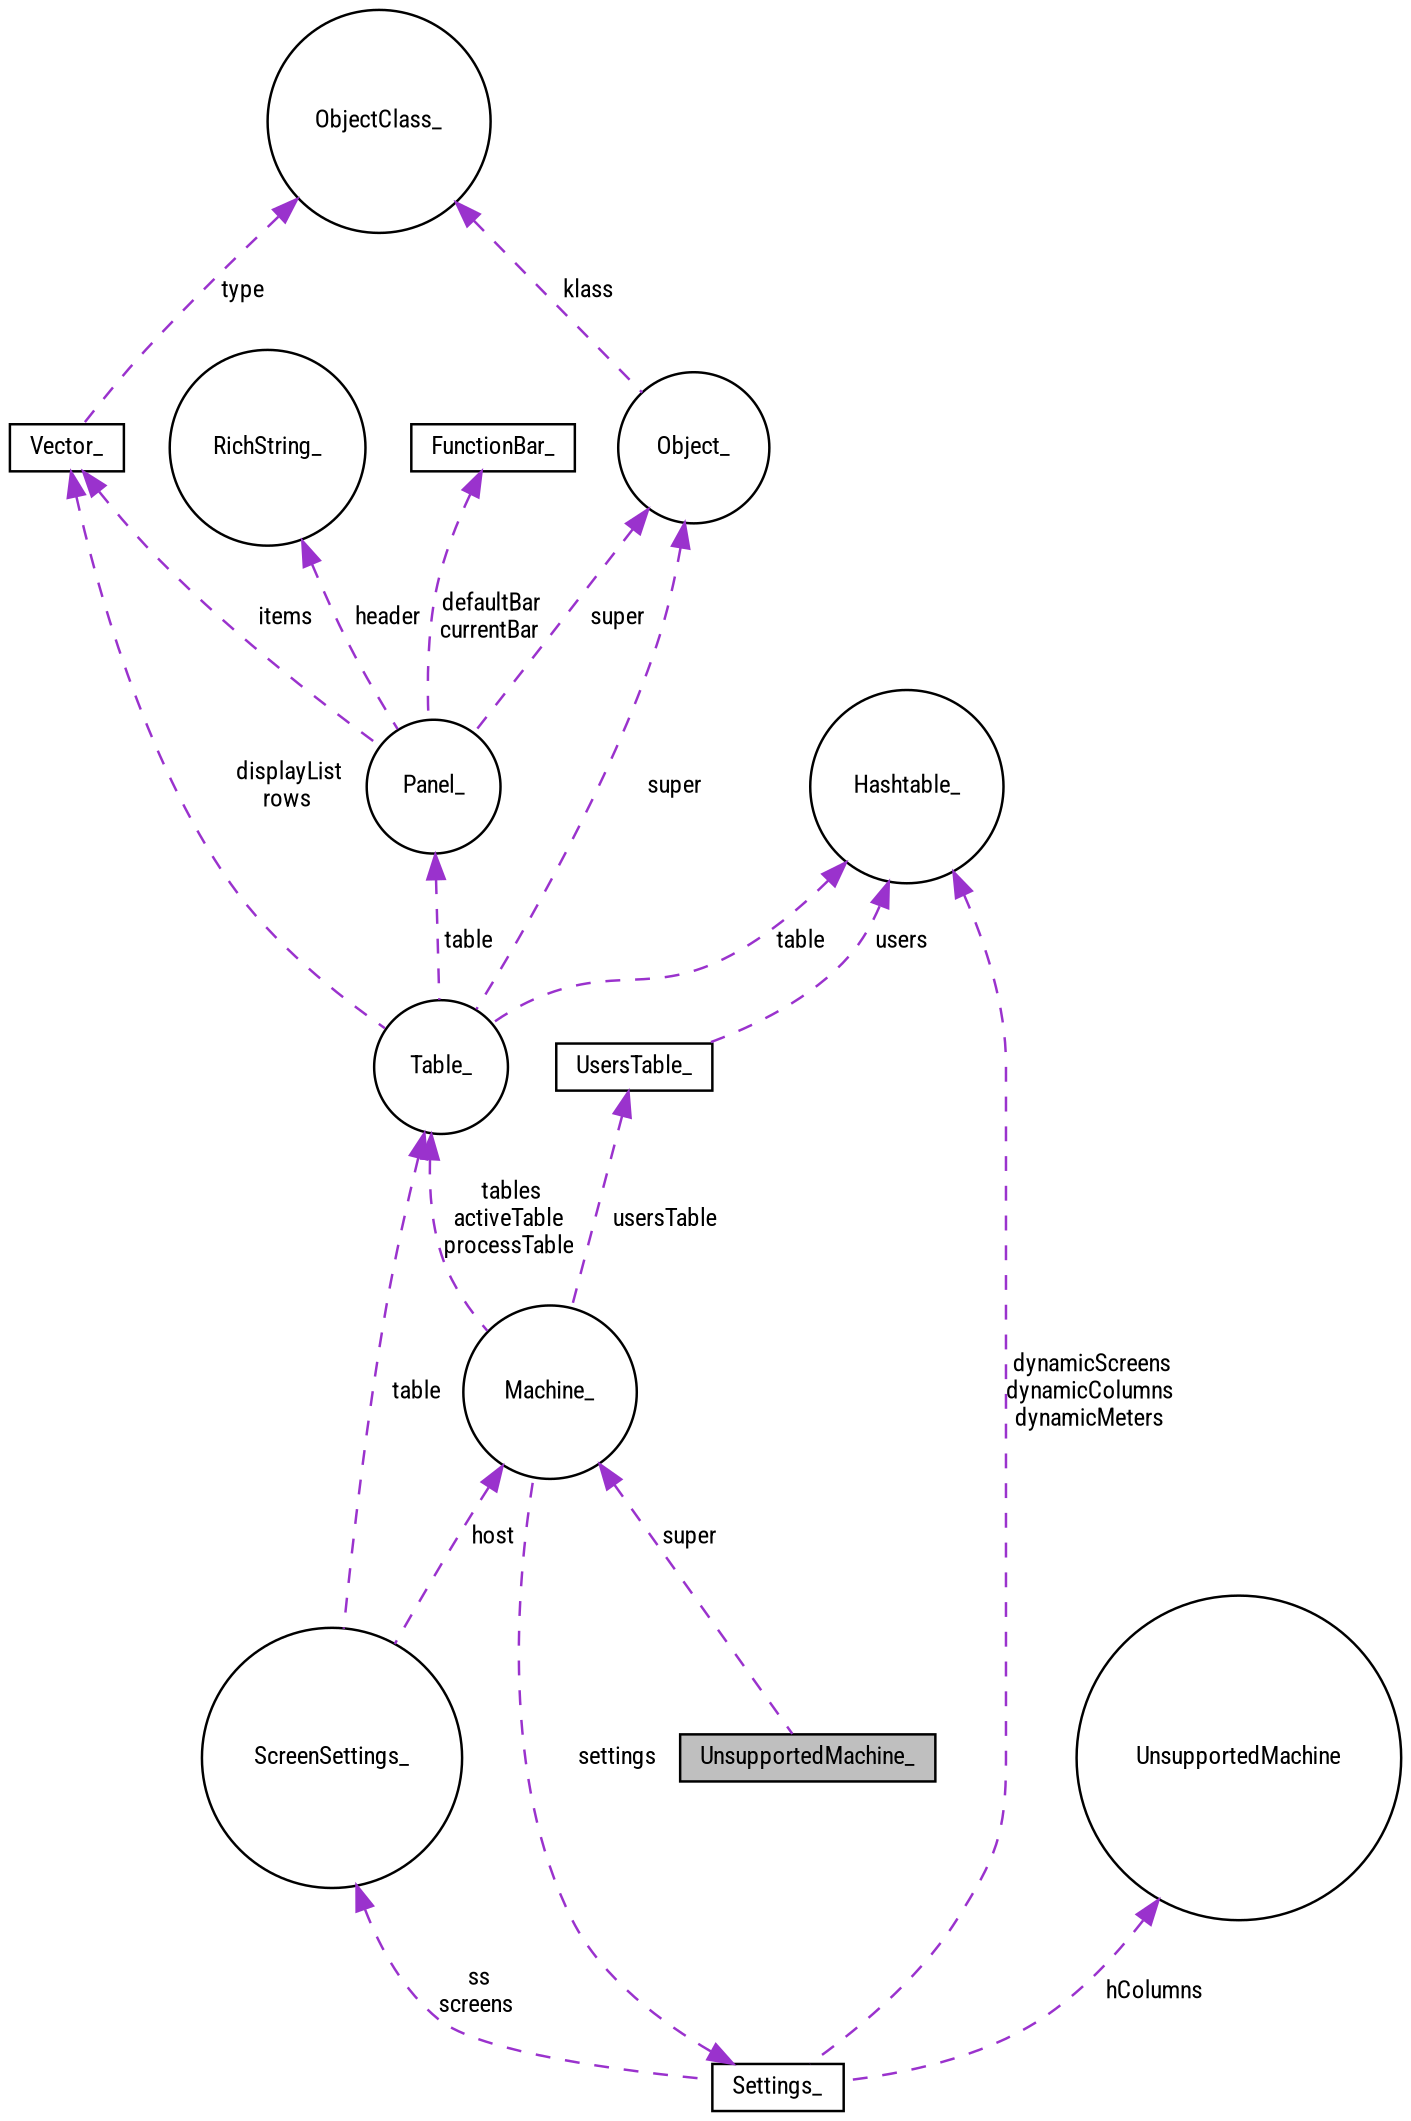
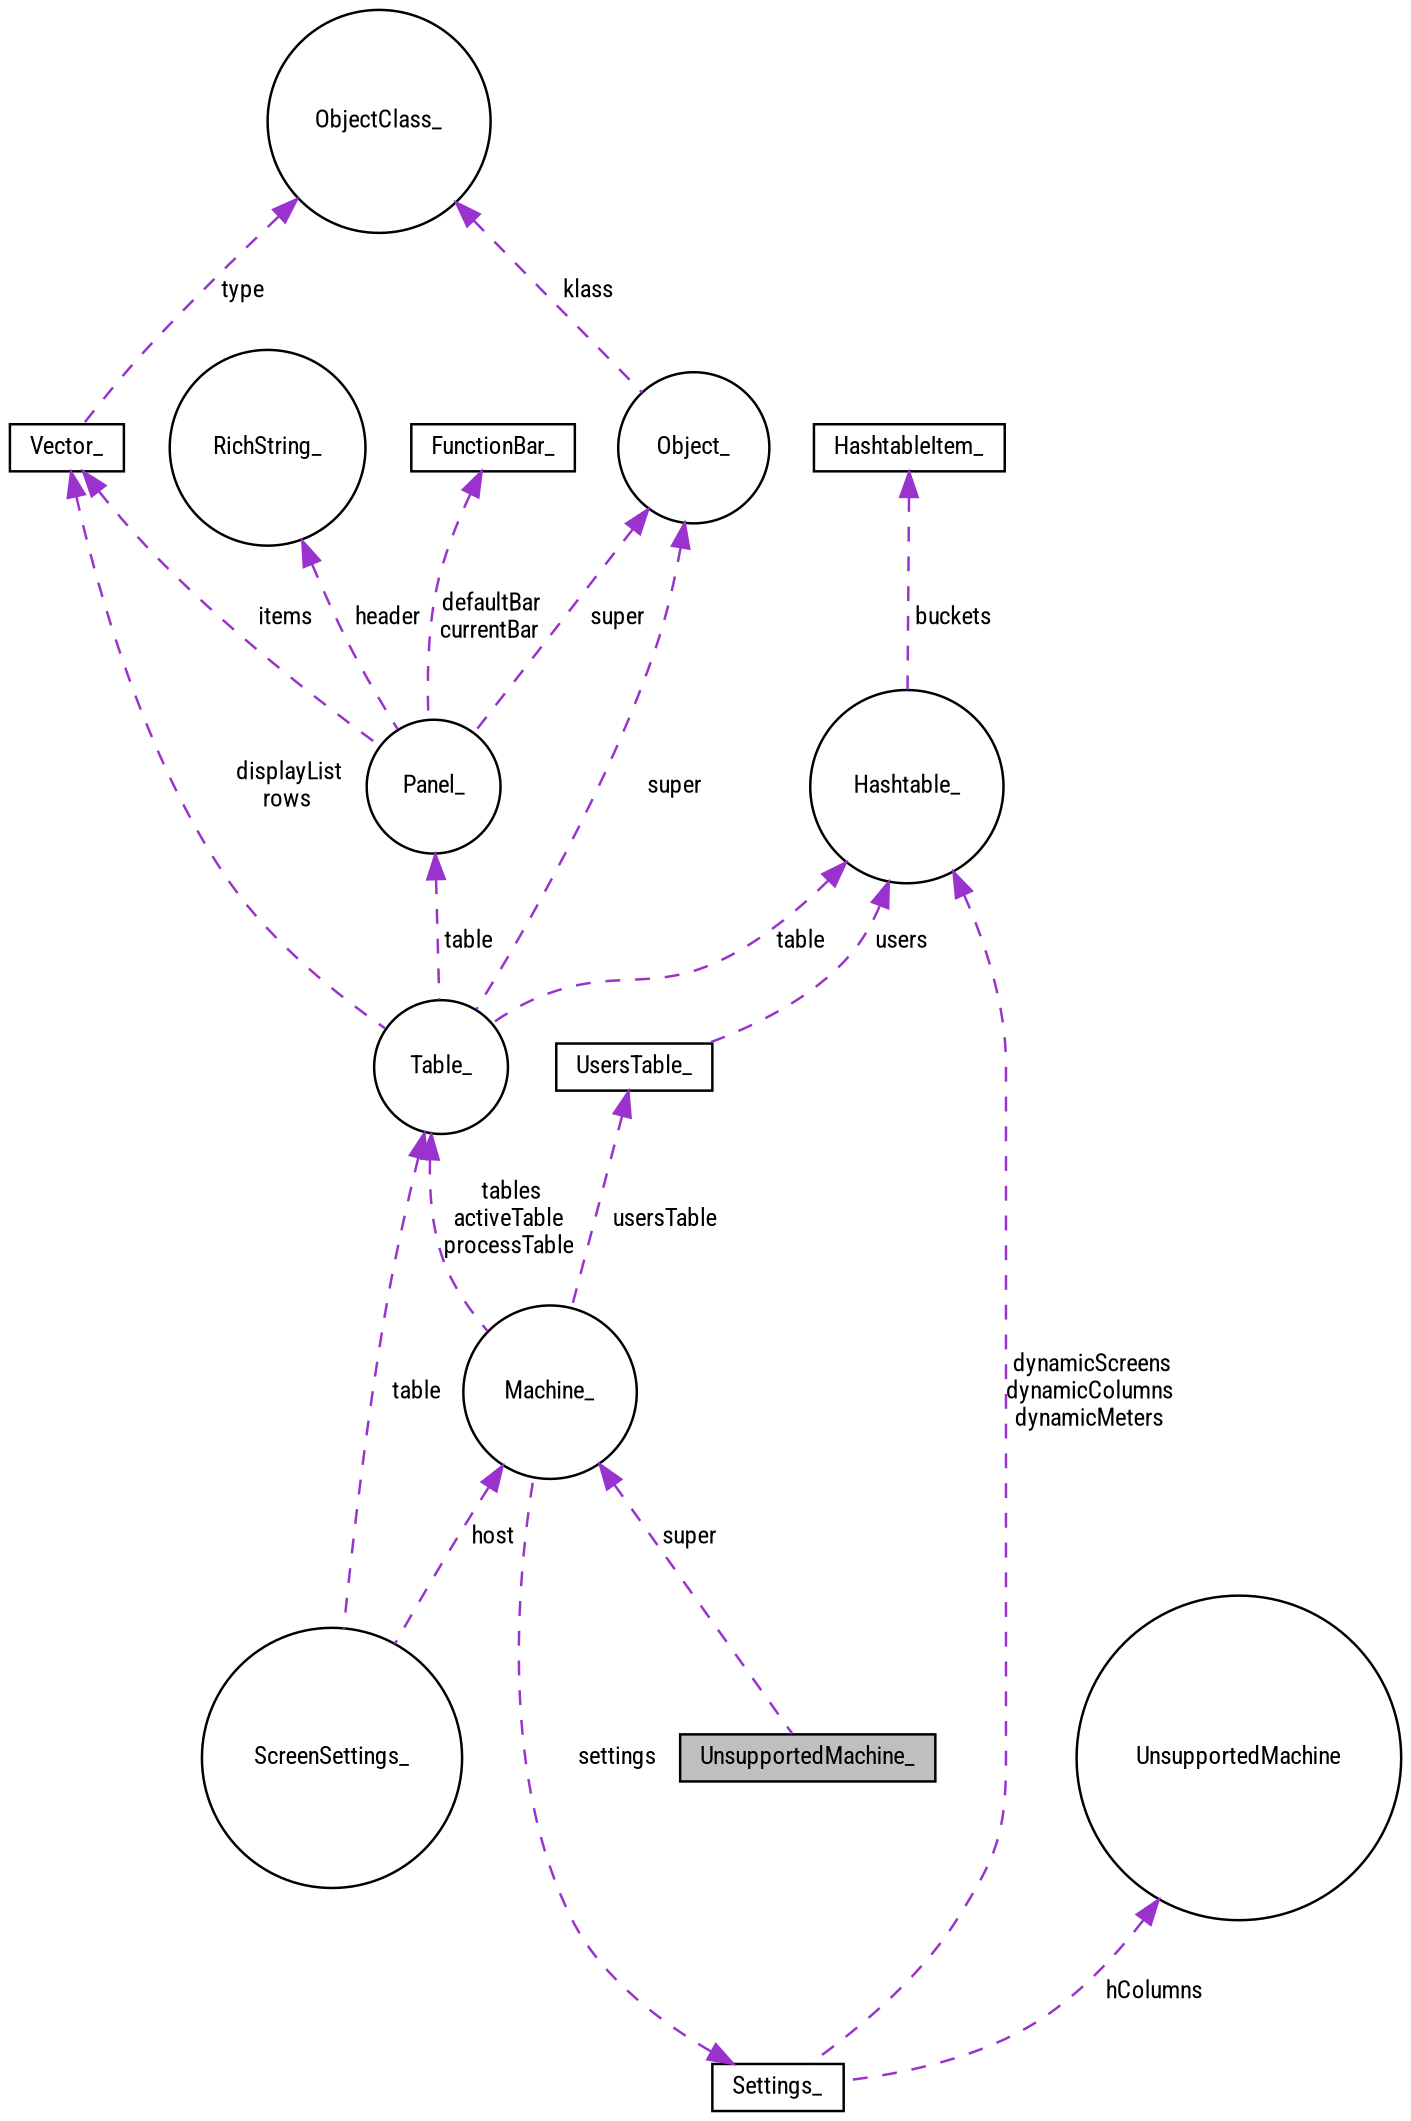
none -> (909, 448)
(507, 2047) -> none
